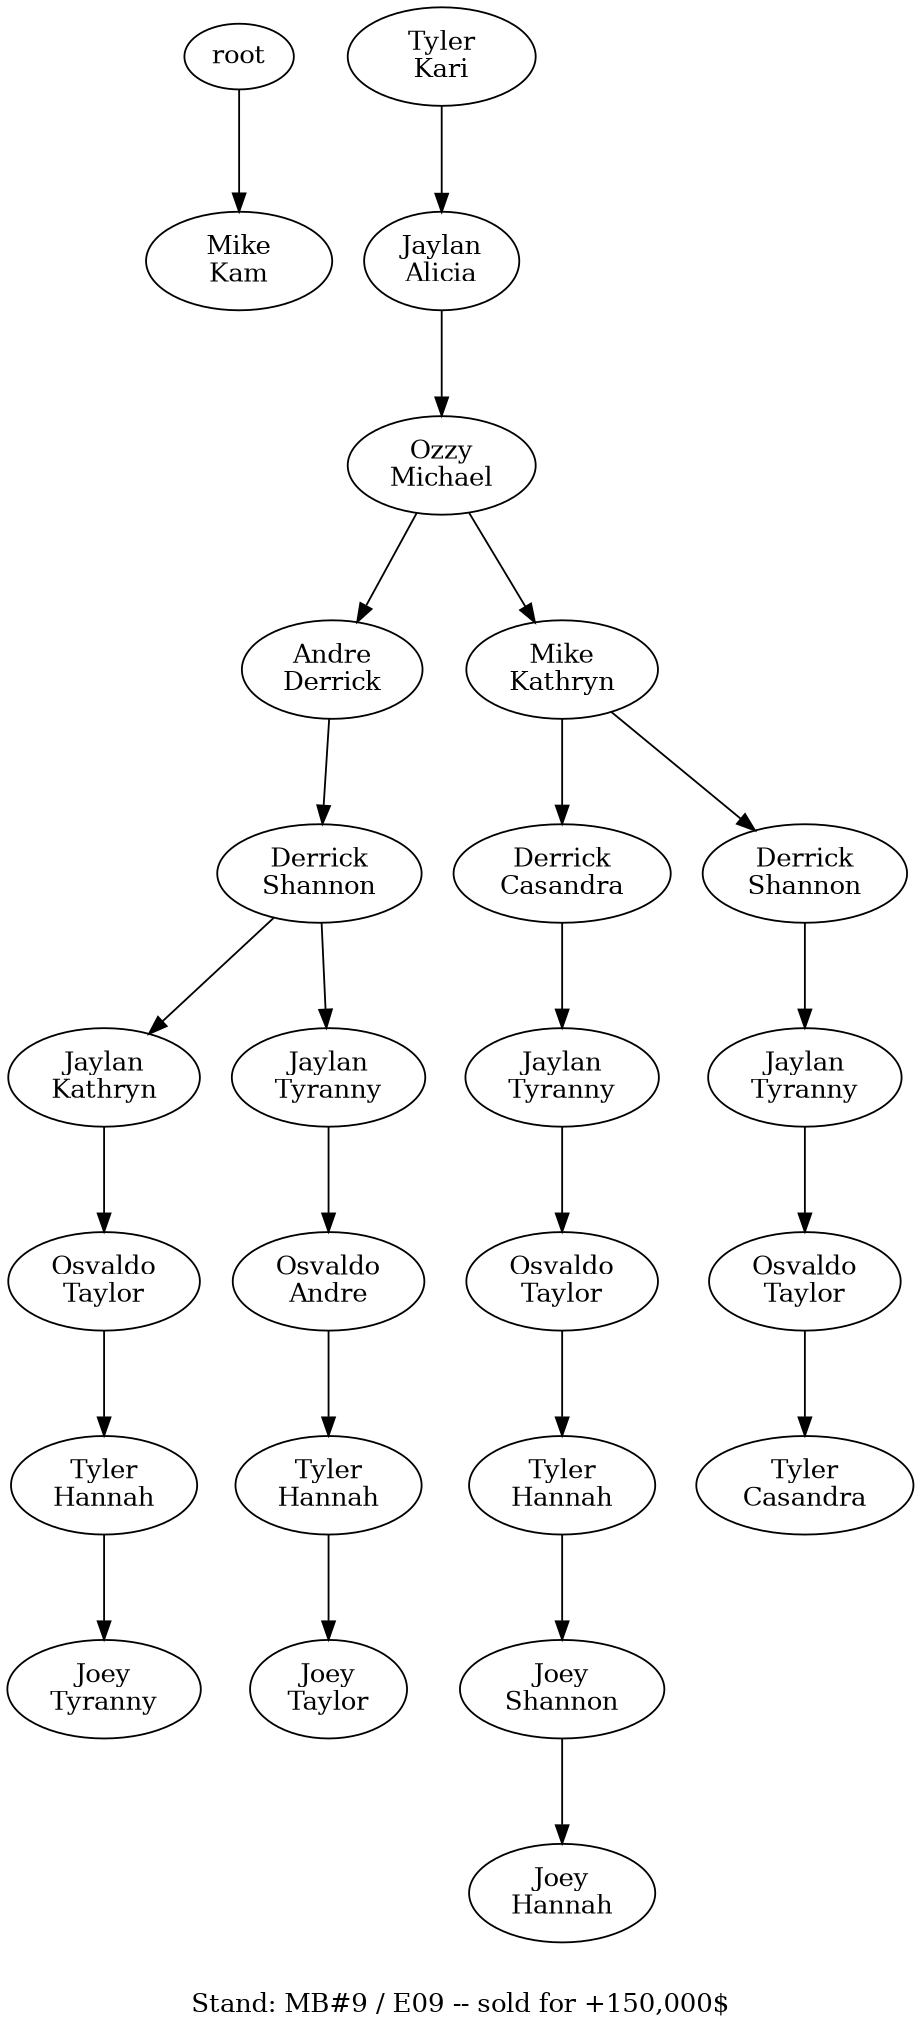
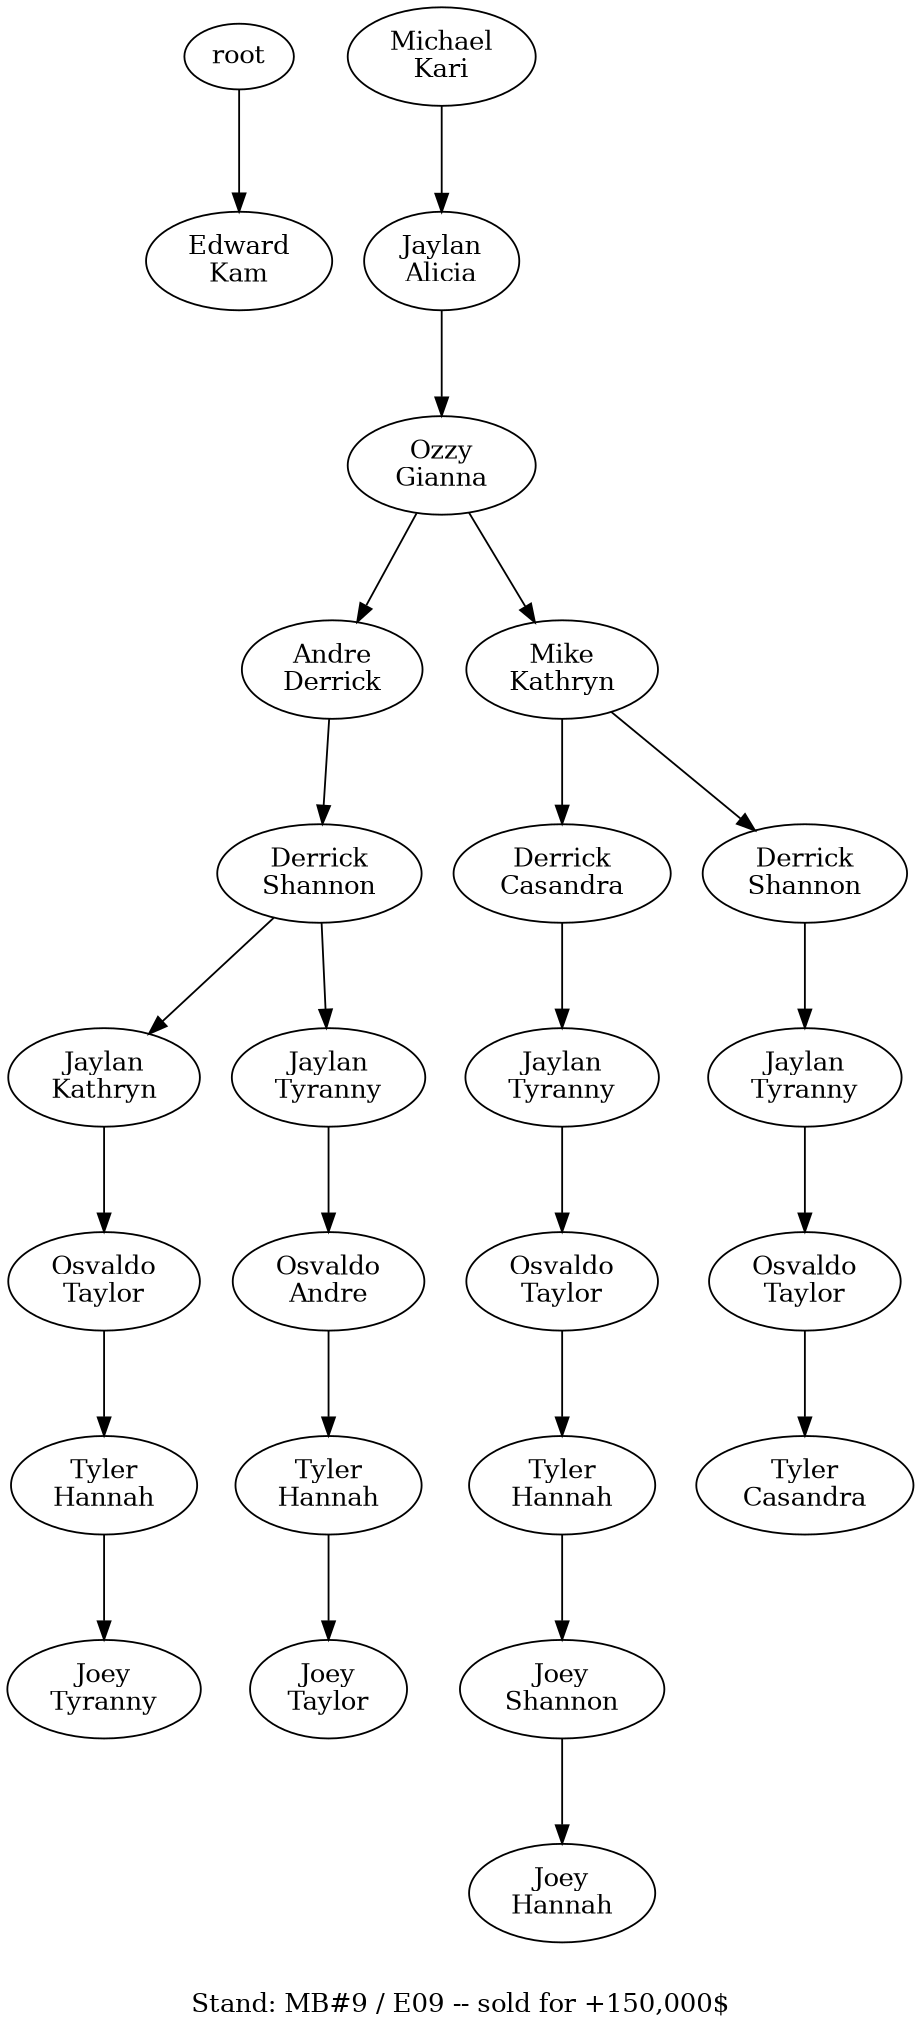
(442, 57) -> (442, 57)
(239, 261) -> (239, 261)
(442, 465) -> (442, 465)
